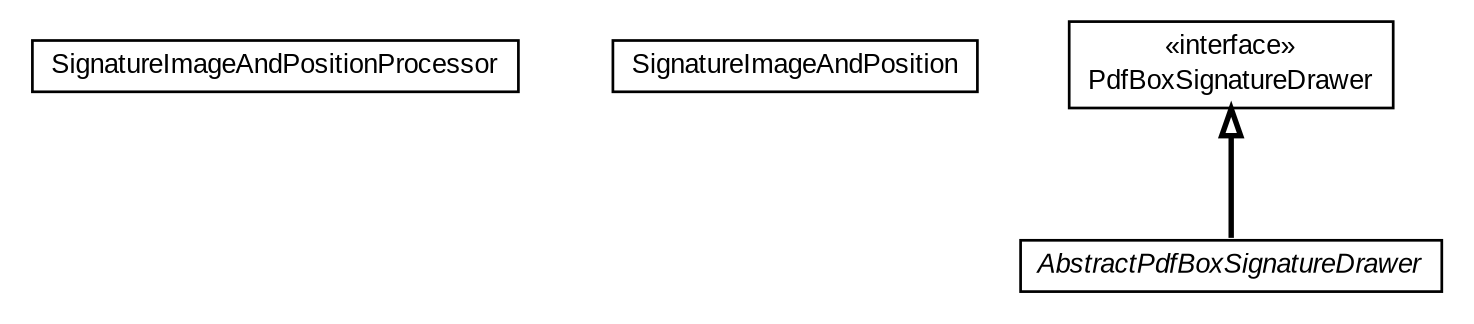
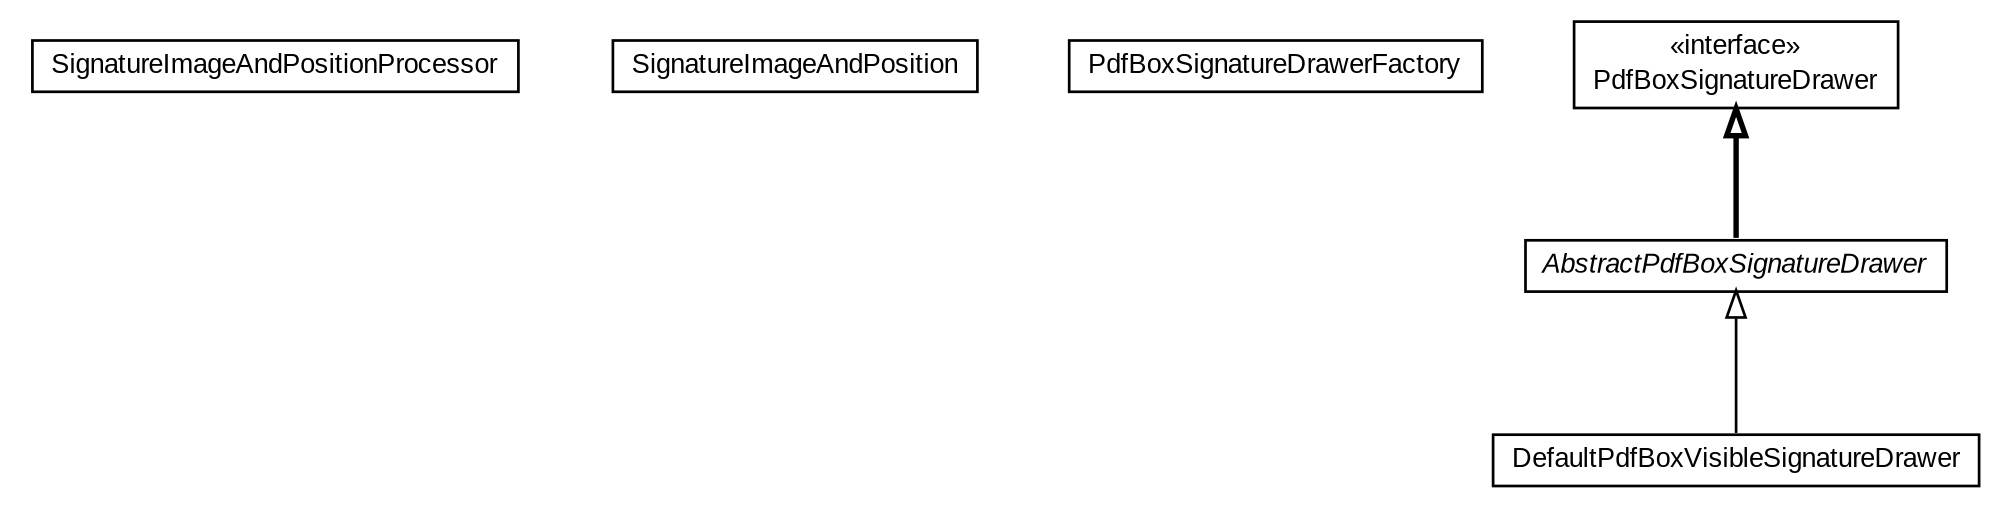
none -> (1274, 65)
none -> (1736, 459)
